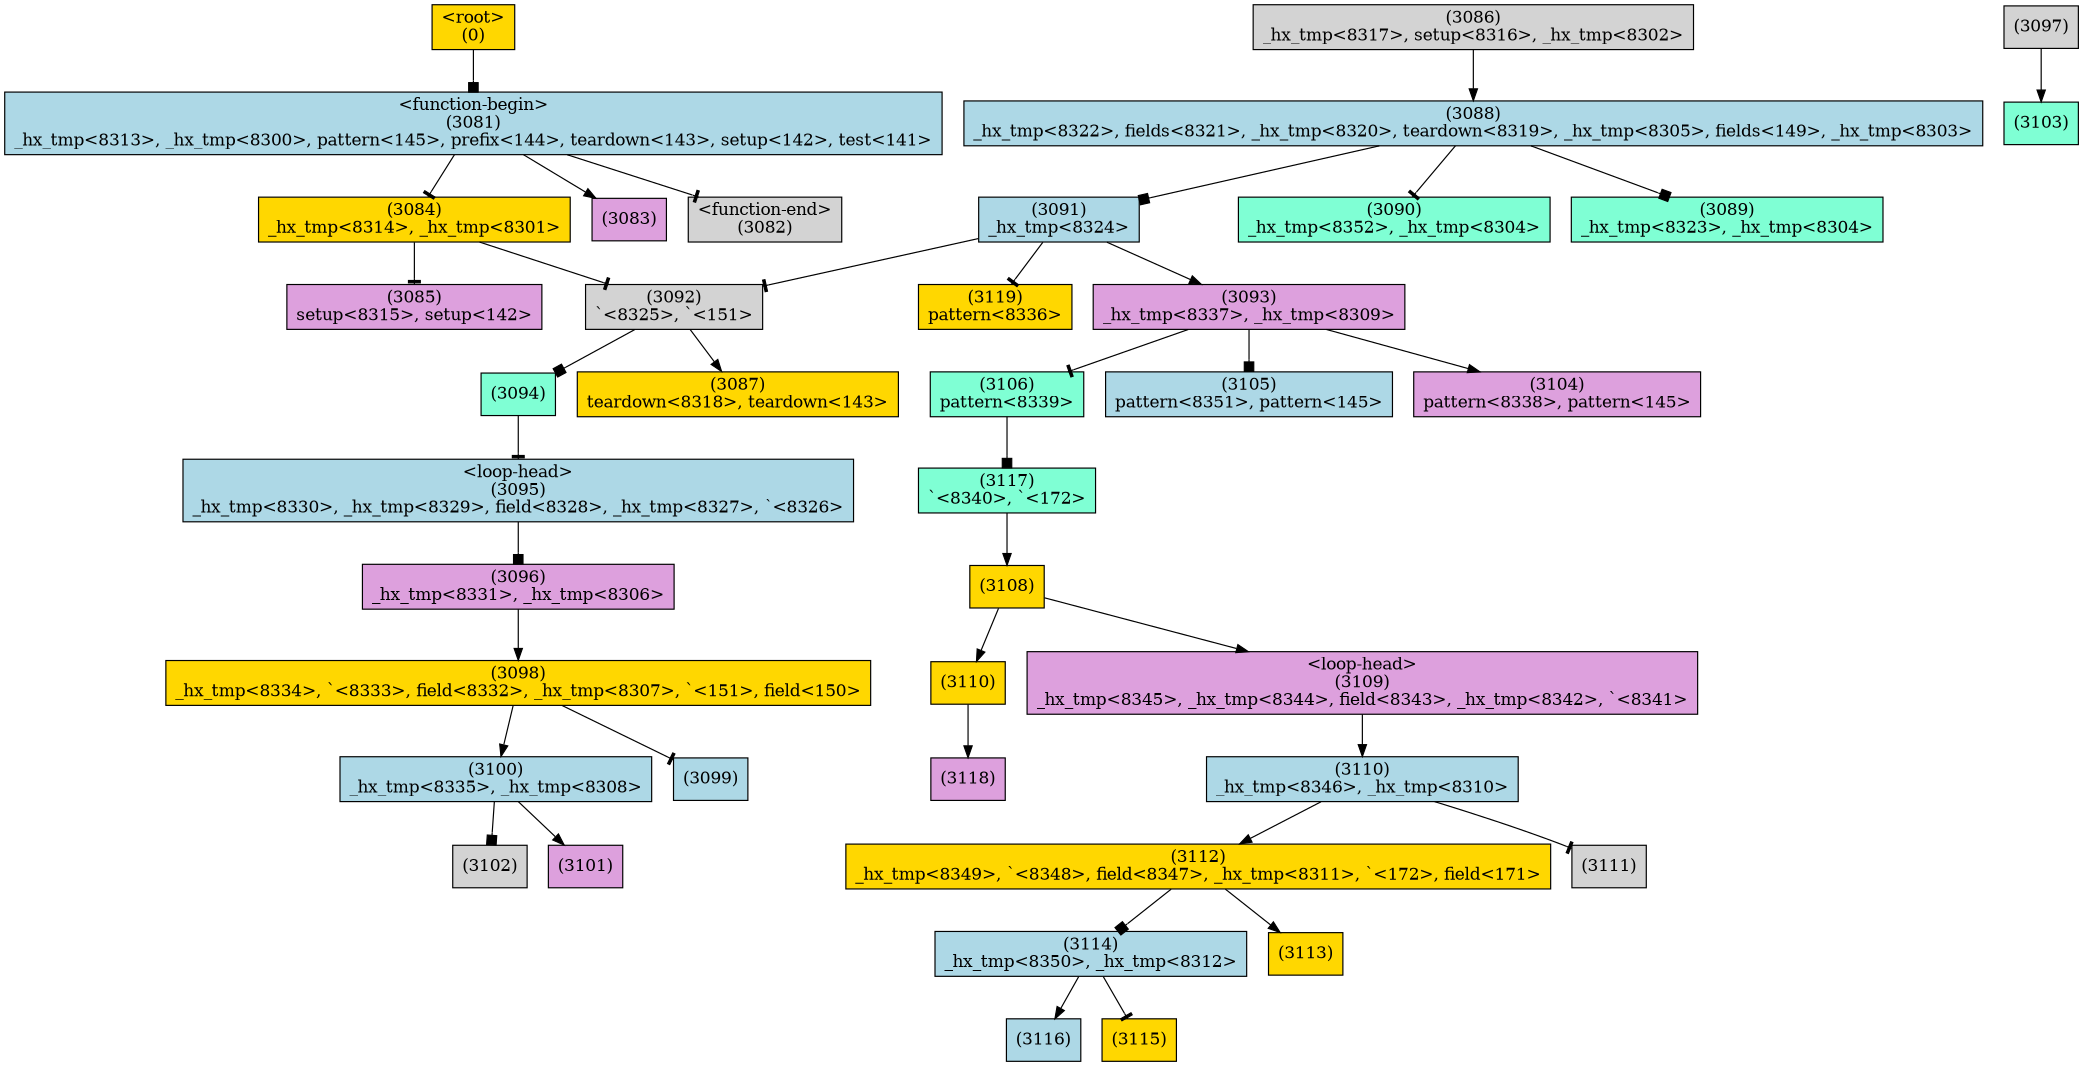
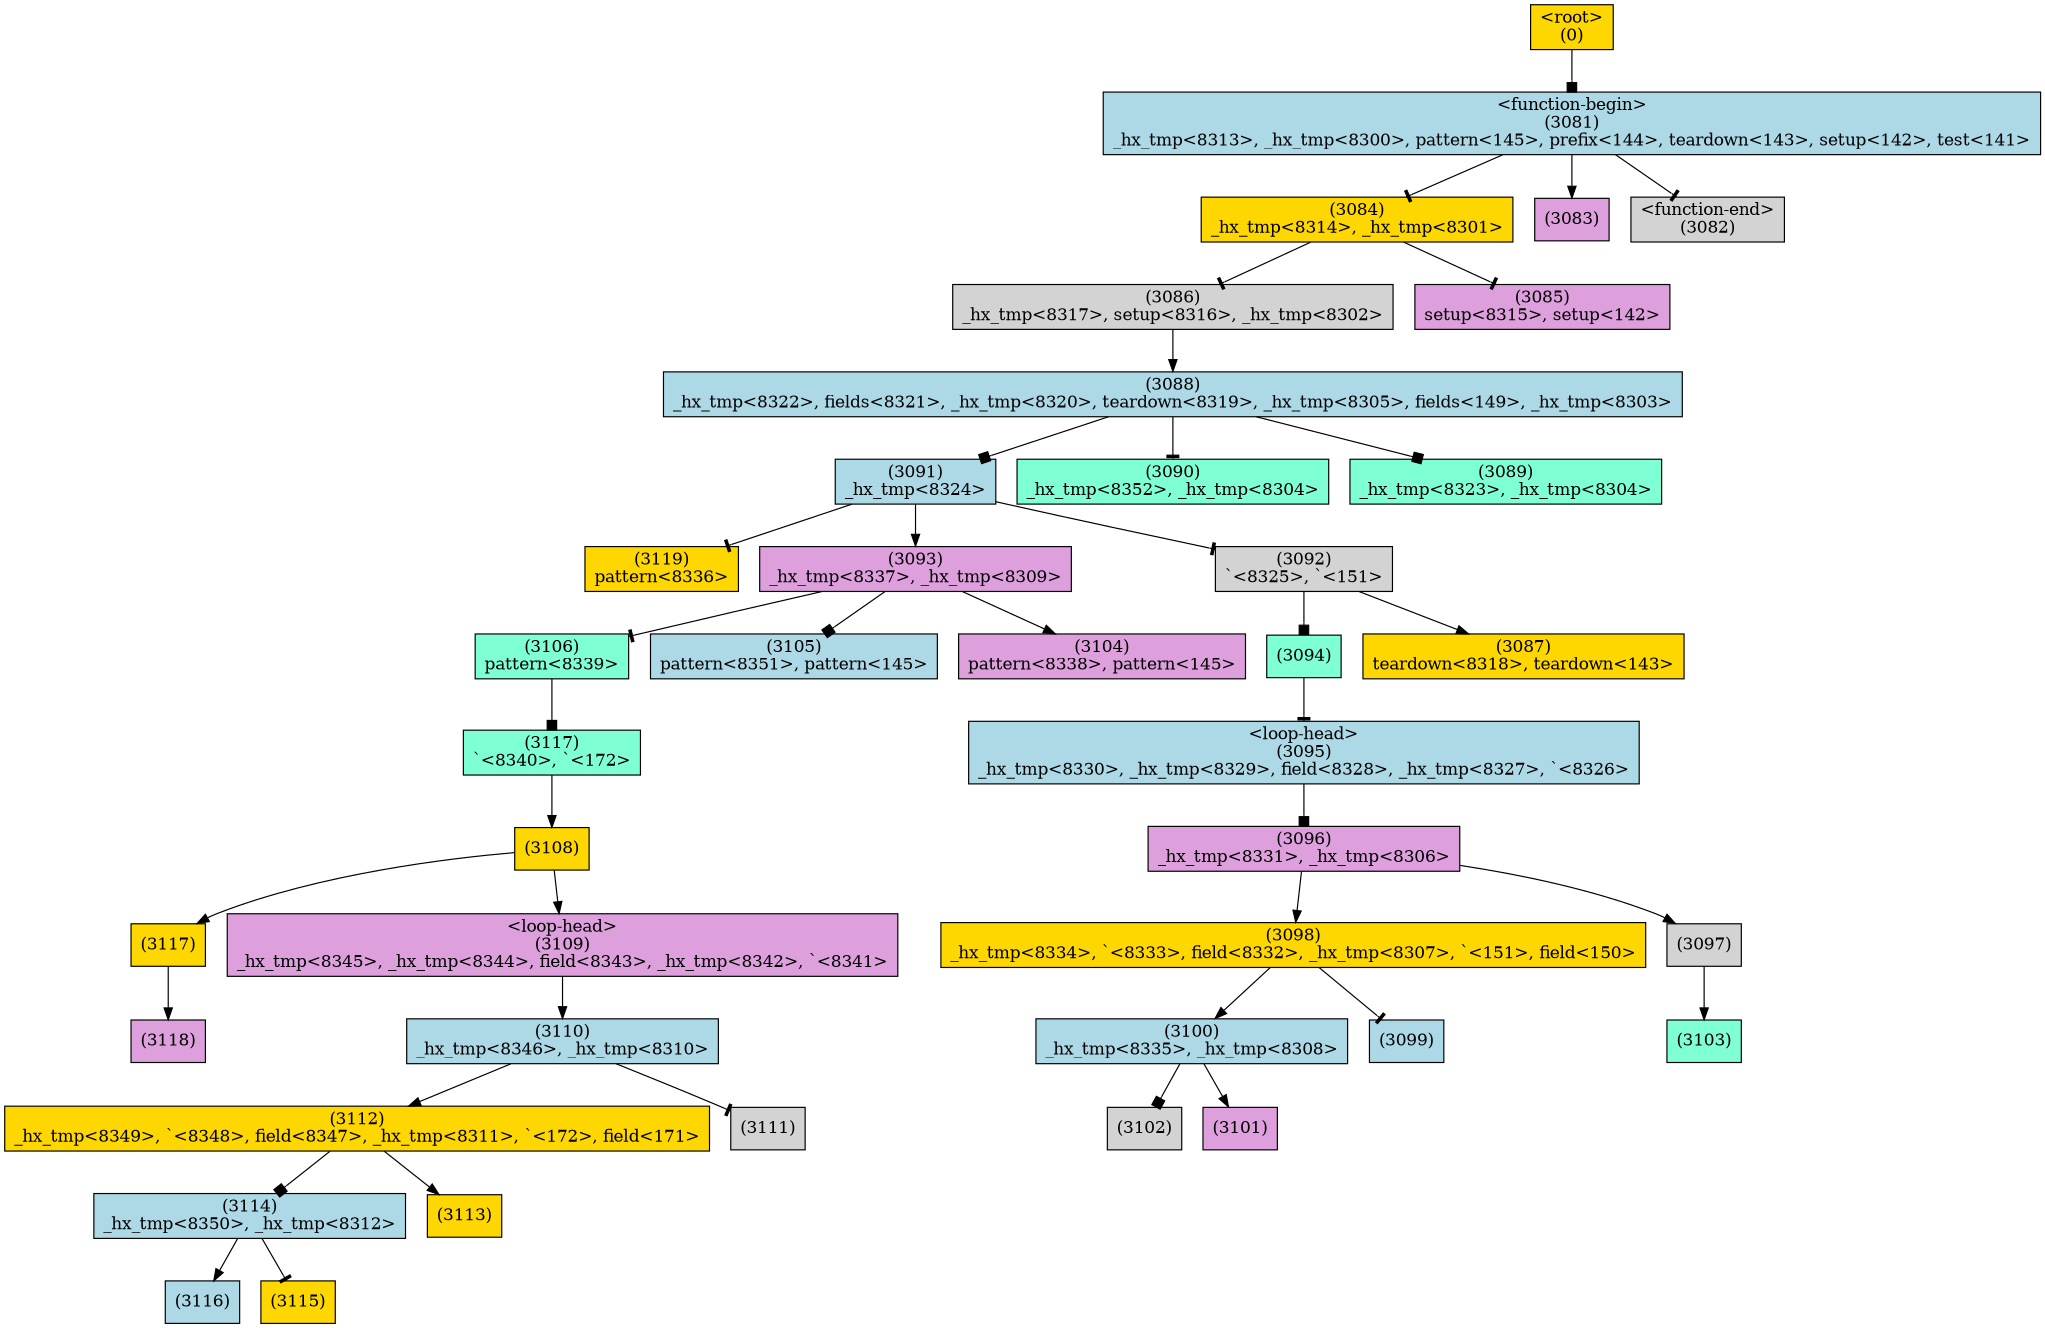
(541, 262) -> (1268, 262)
(968, 683) -> (168, 945)
none -> (1564, 886)
